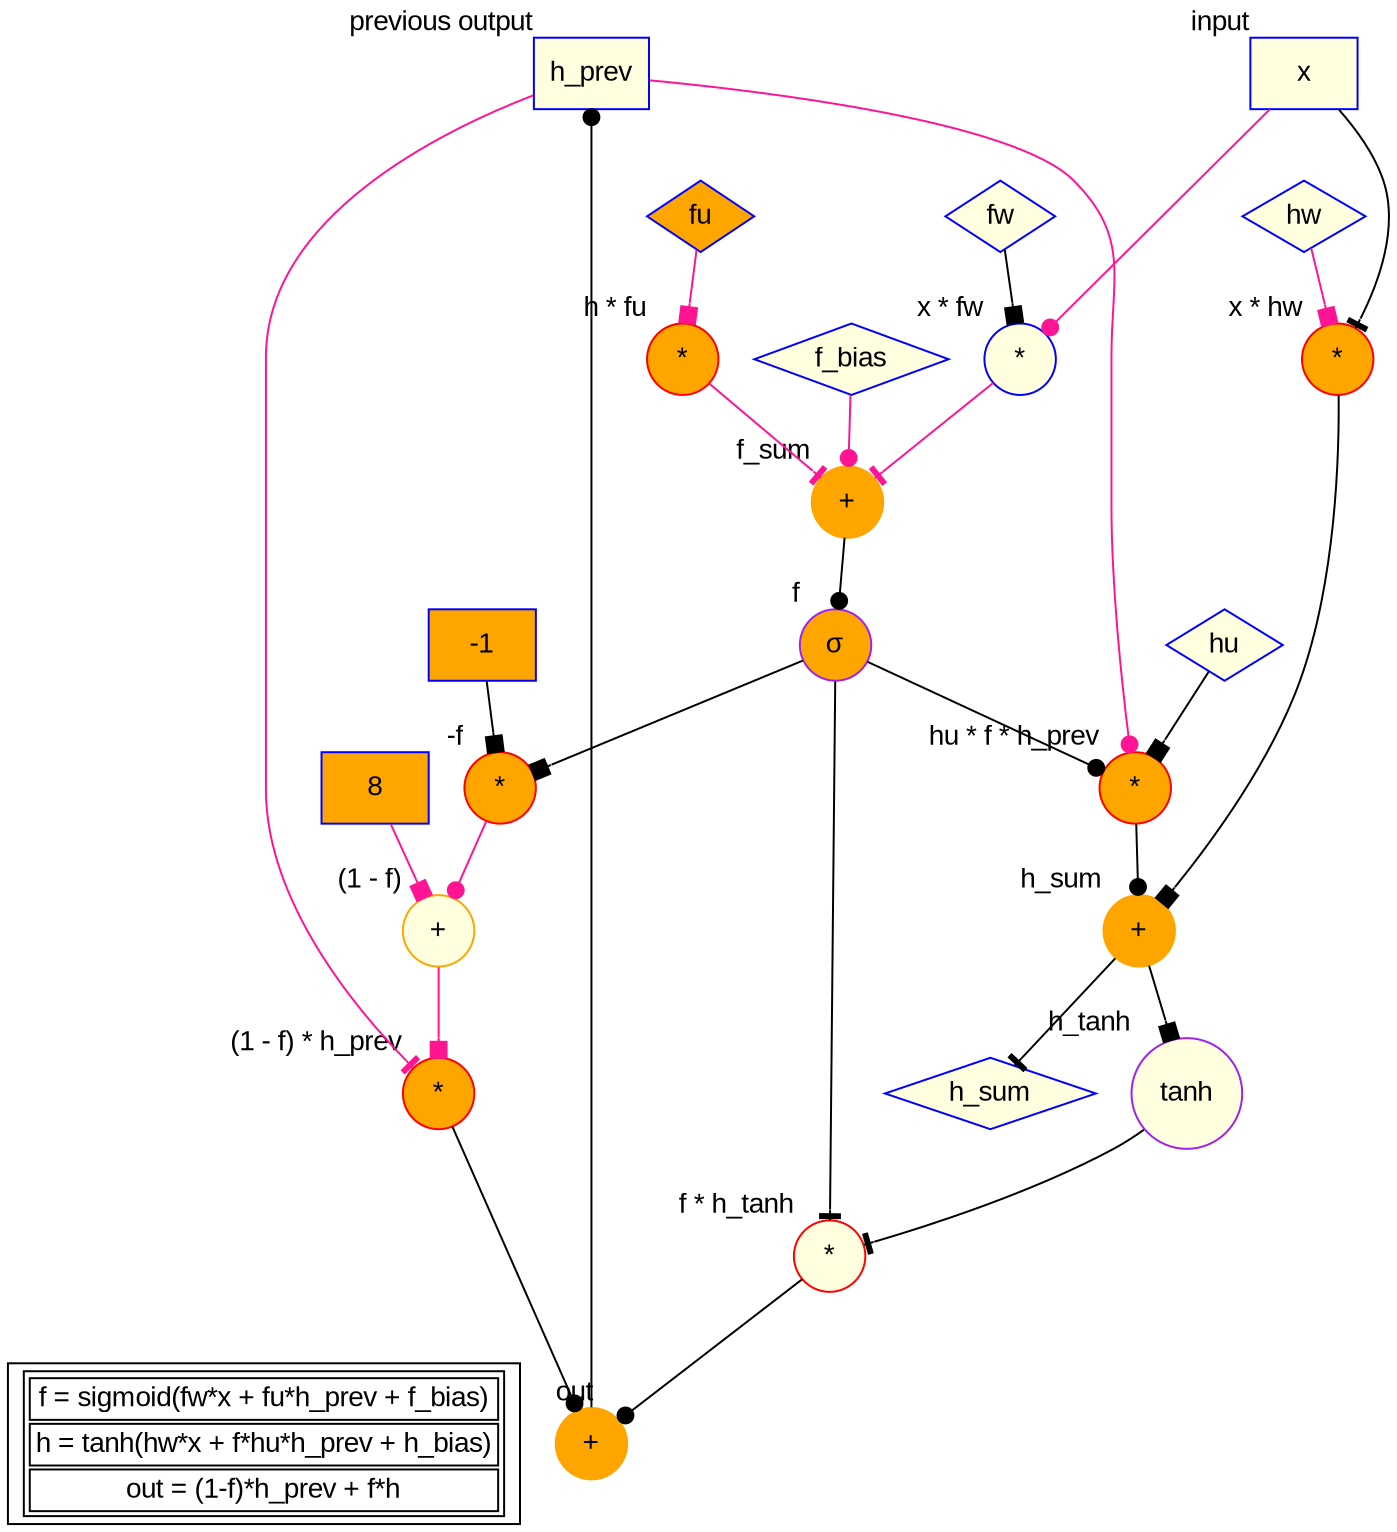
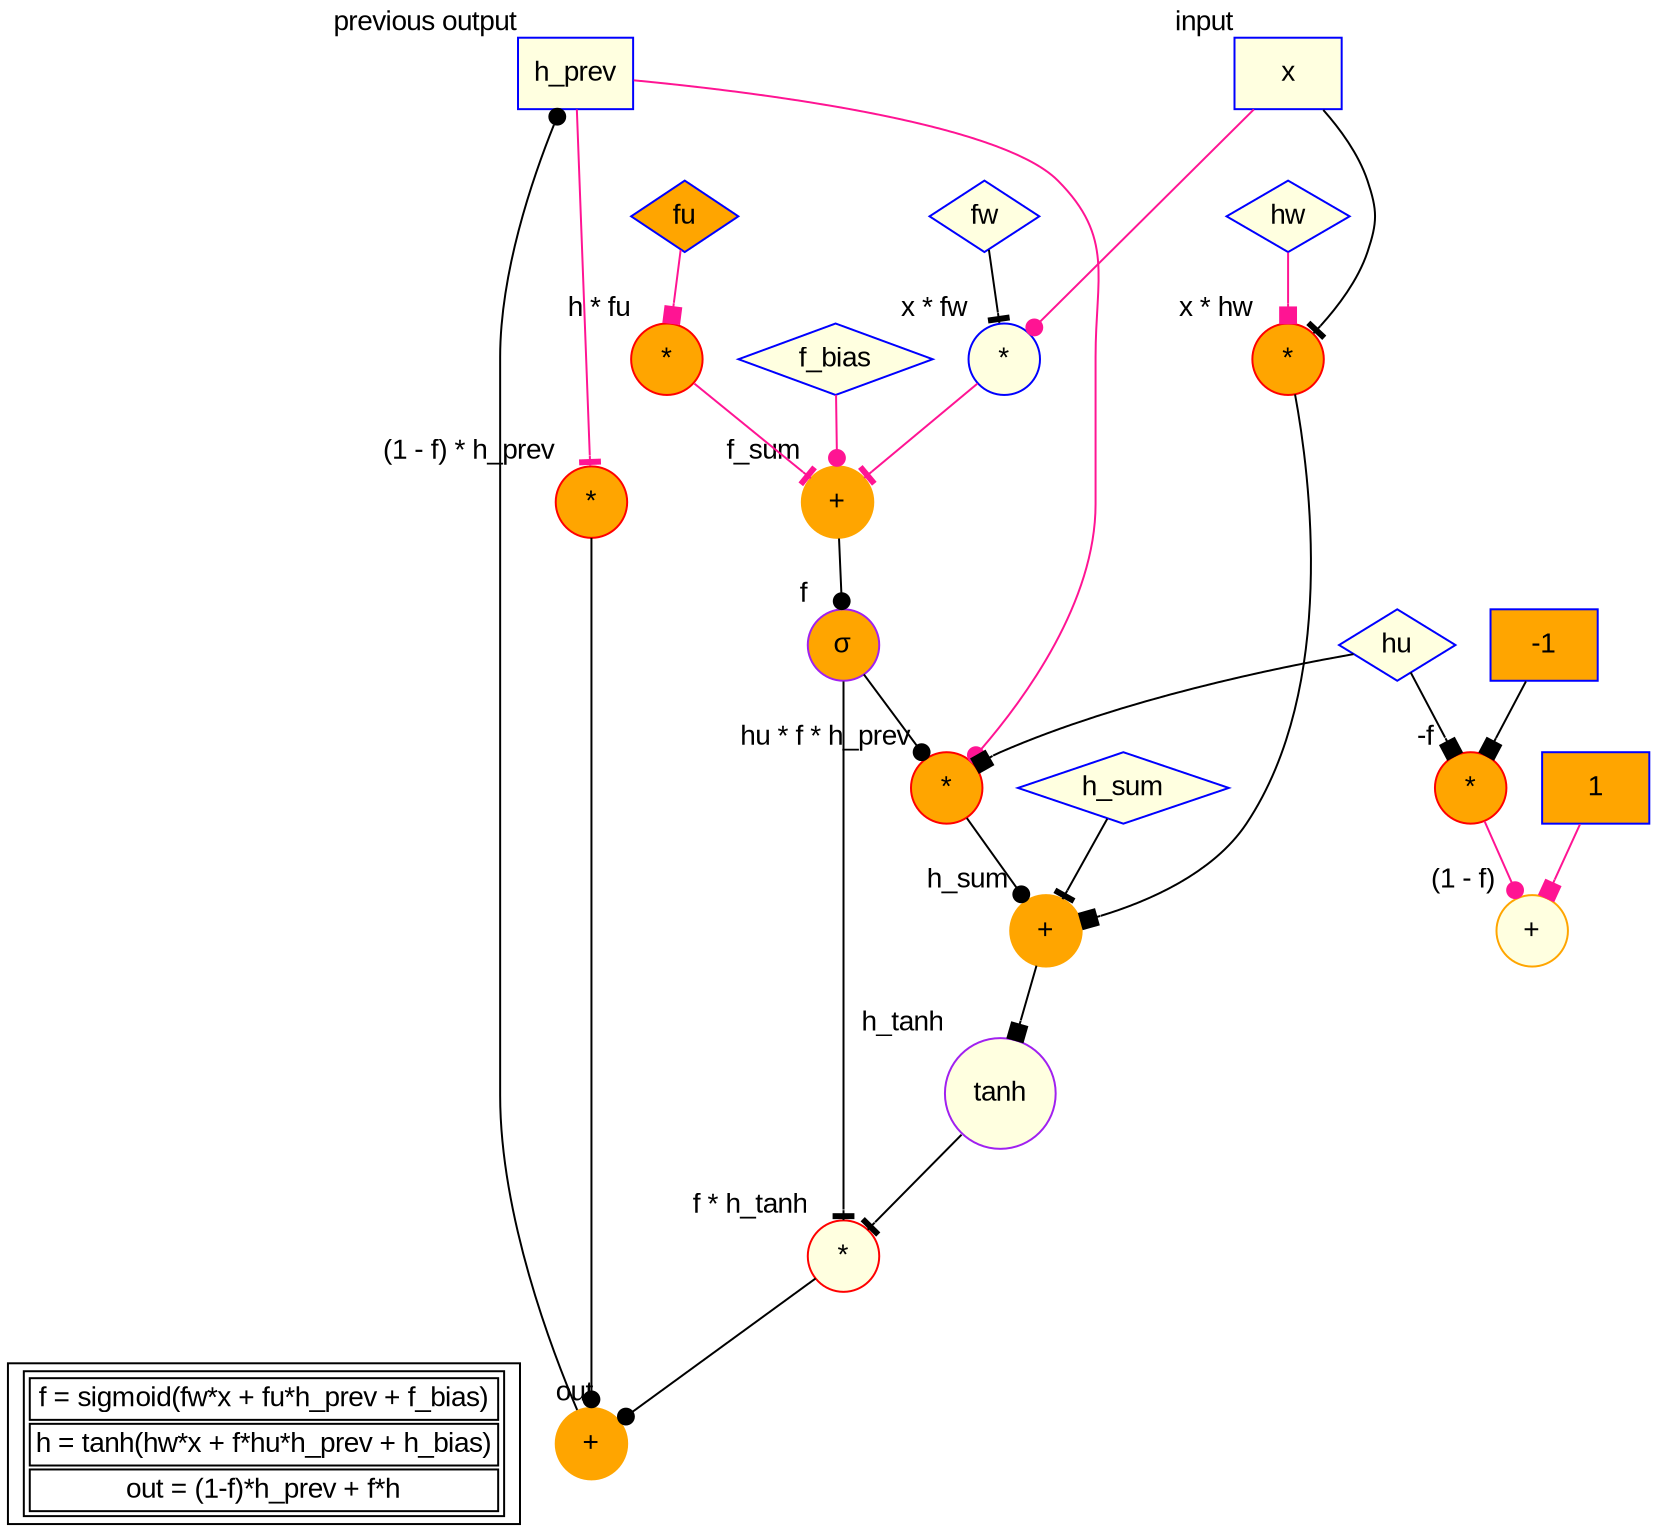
(1009, 276) -> (993, 281)
(677, 713) -> (1428, 705)
(375, 788) -> (1596, 788)
(439, 1002) -> none
(1068, 1008) -> (1087, 855)
